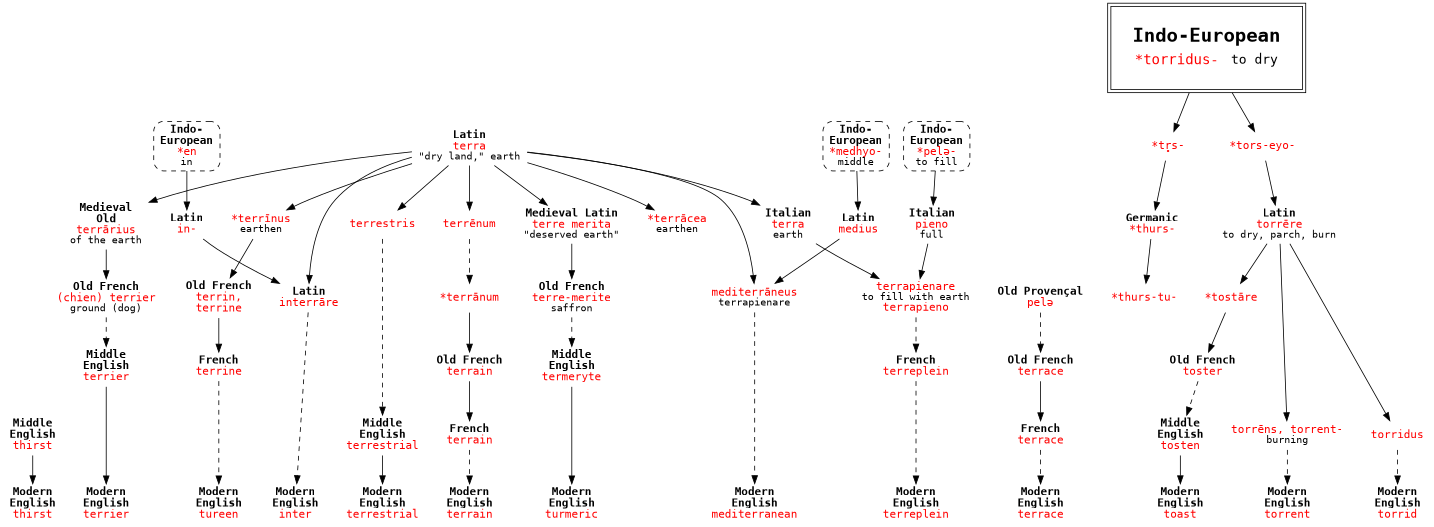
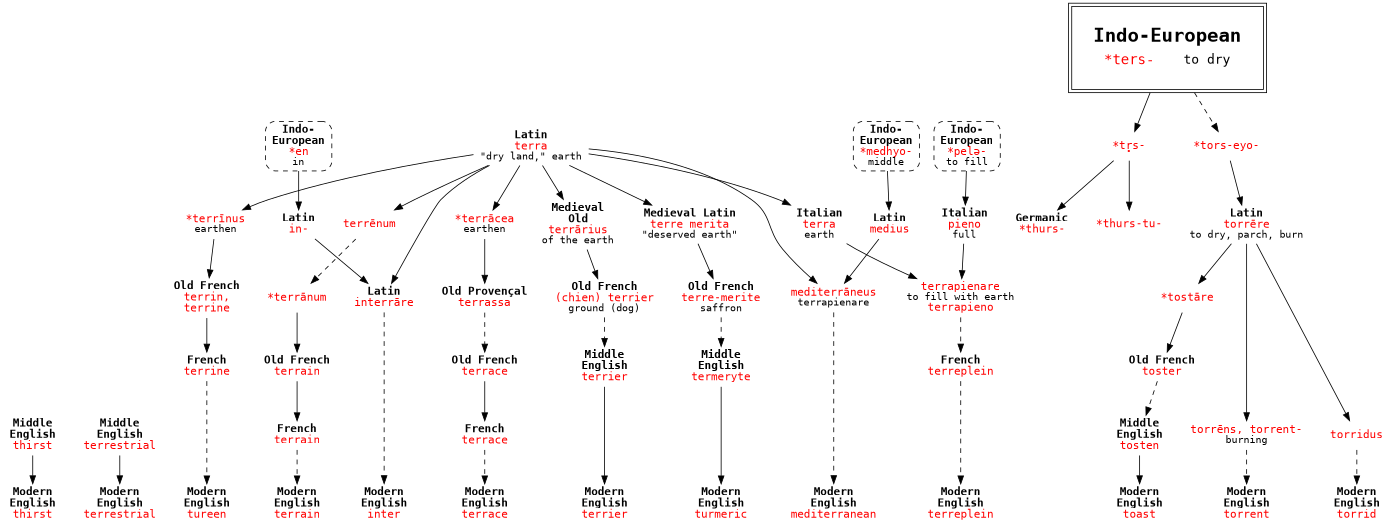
(1177, 60) -> (1130, 60)
(1241, 109) -> (1204, 109)
(383, 224) -> none
none -> (485, 257)
(1149, 257) -> (1129, 181)
(1041, 303) -> (485, 303)
